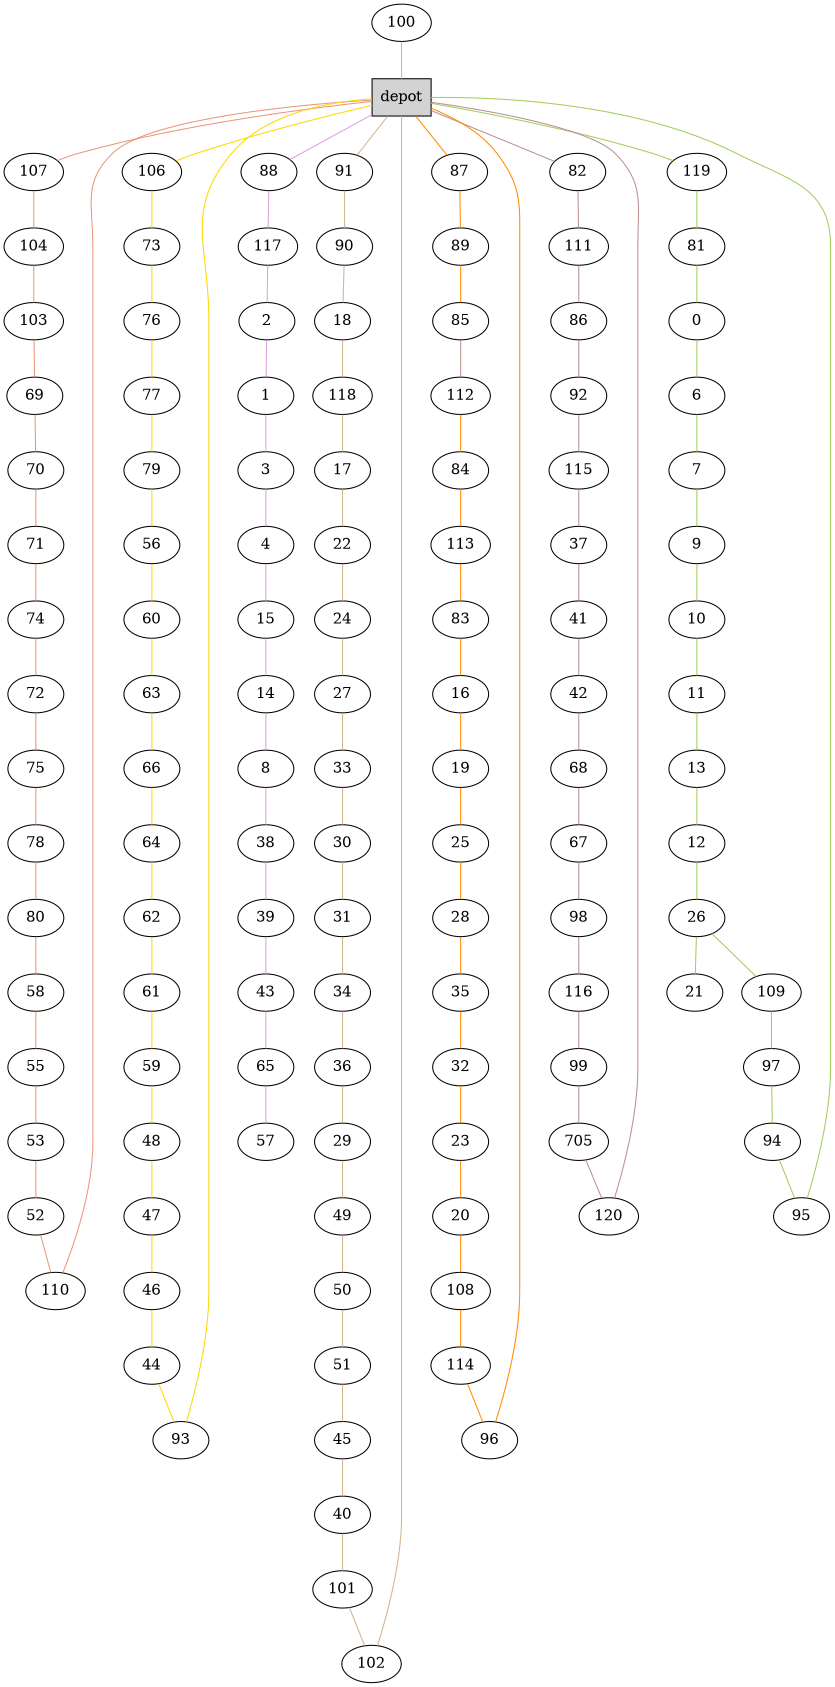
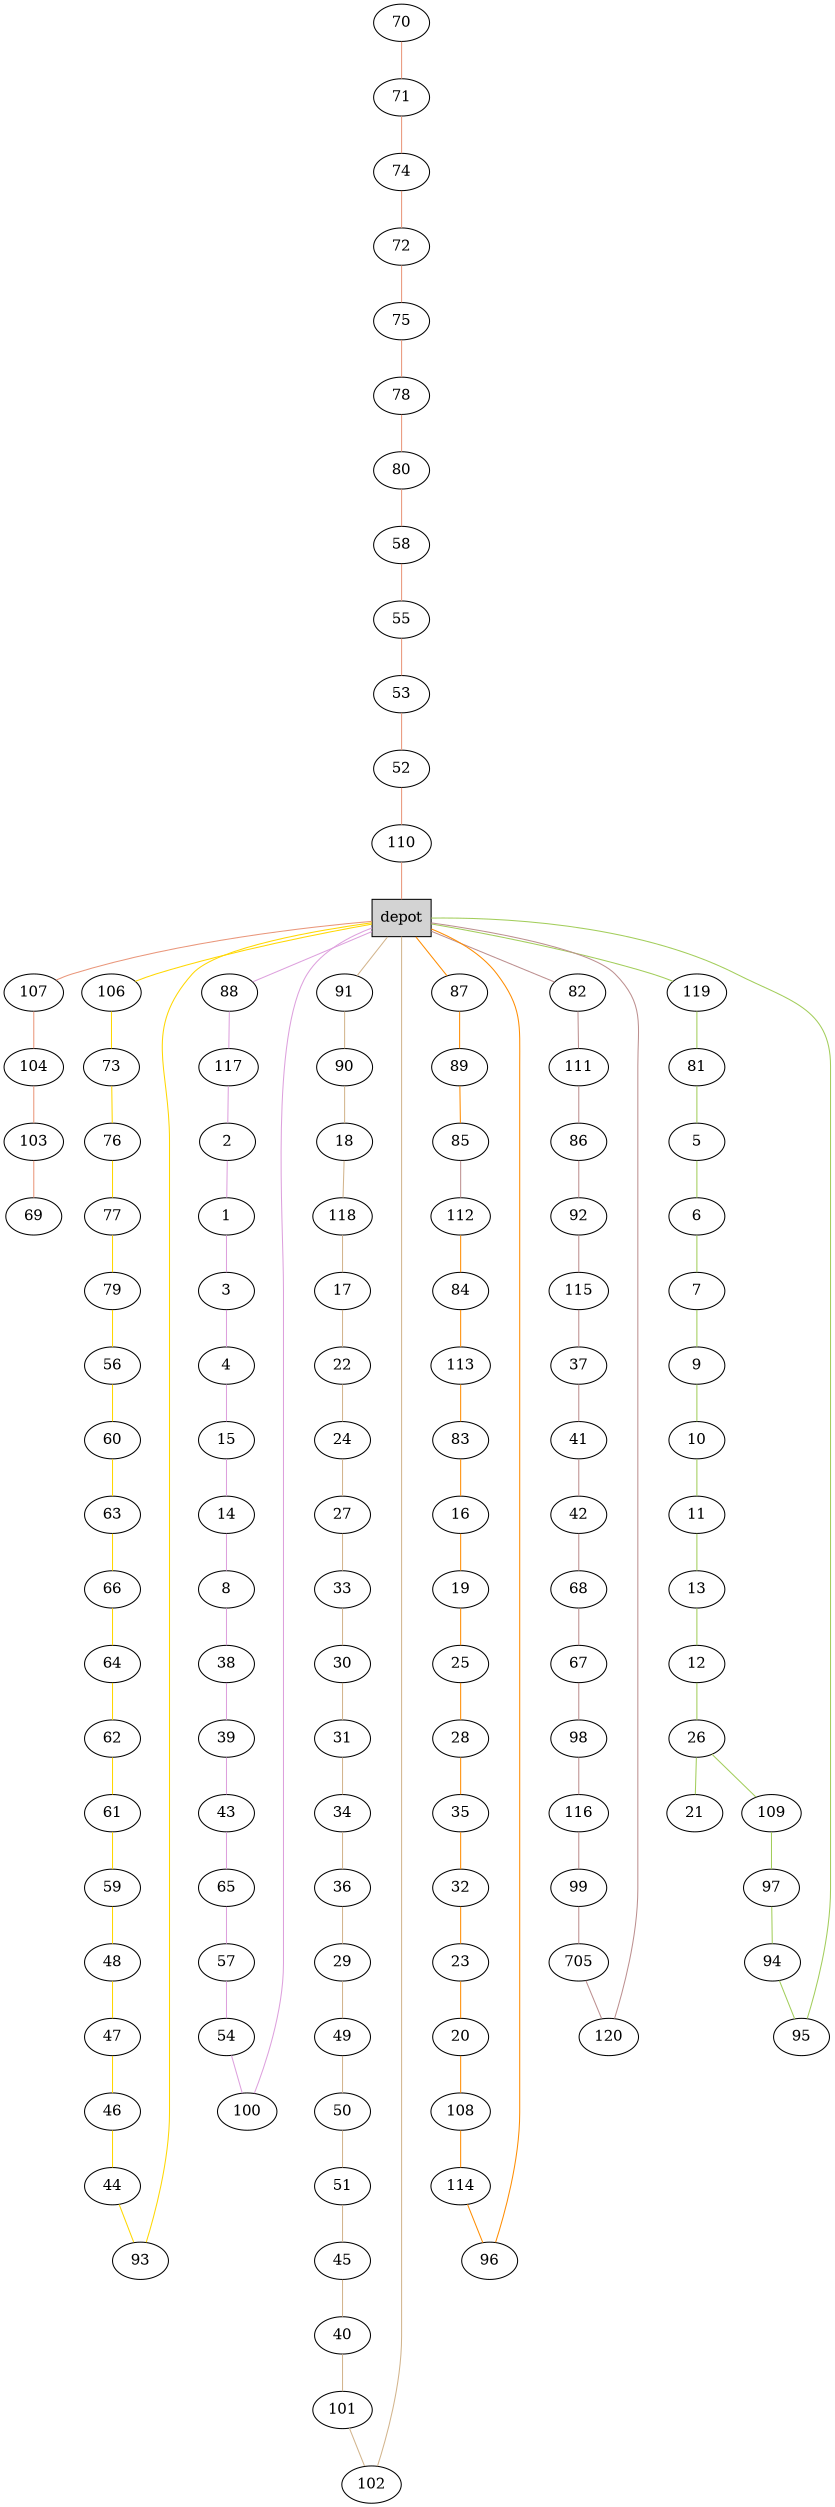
(697, 321) -> (697, 1142)
(35, 433) -> none
none -> (226, 2037)
